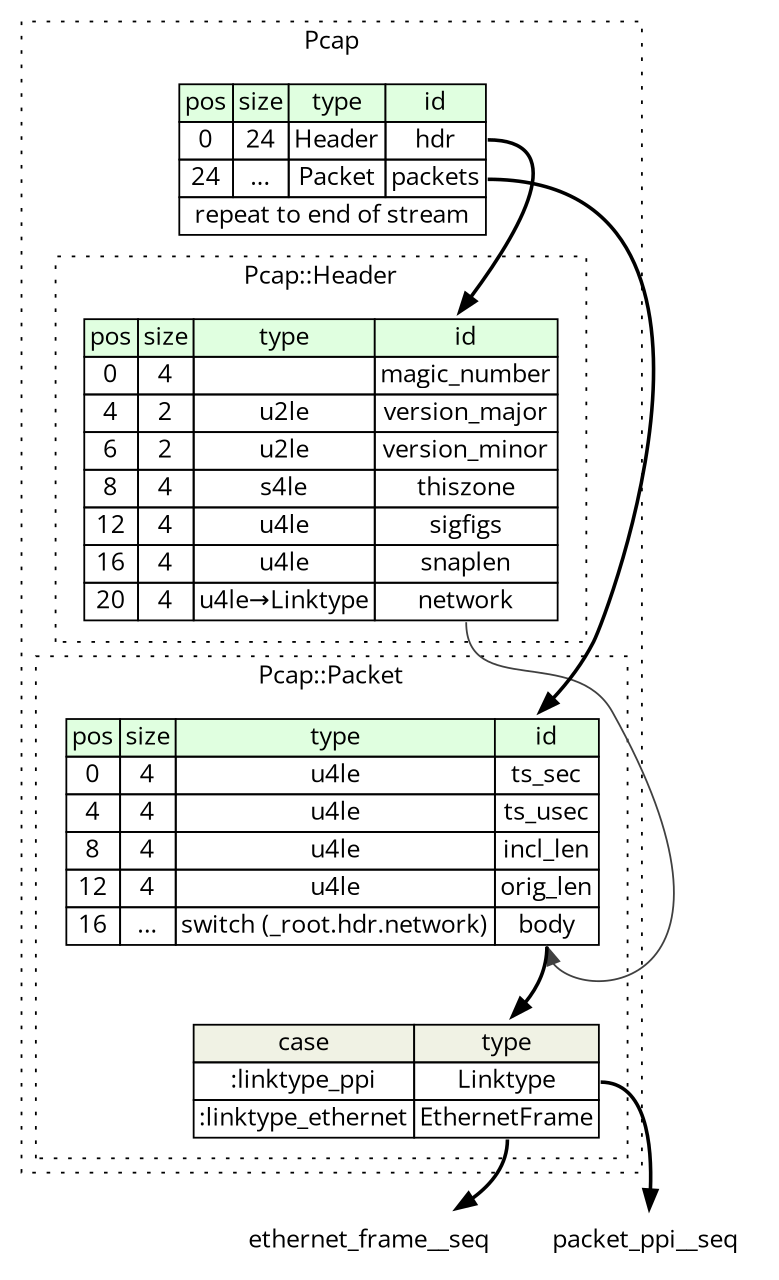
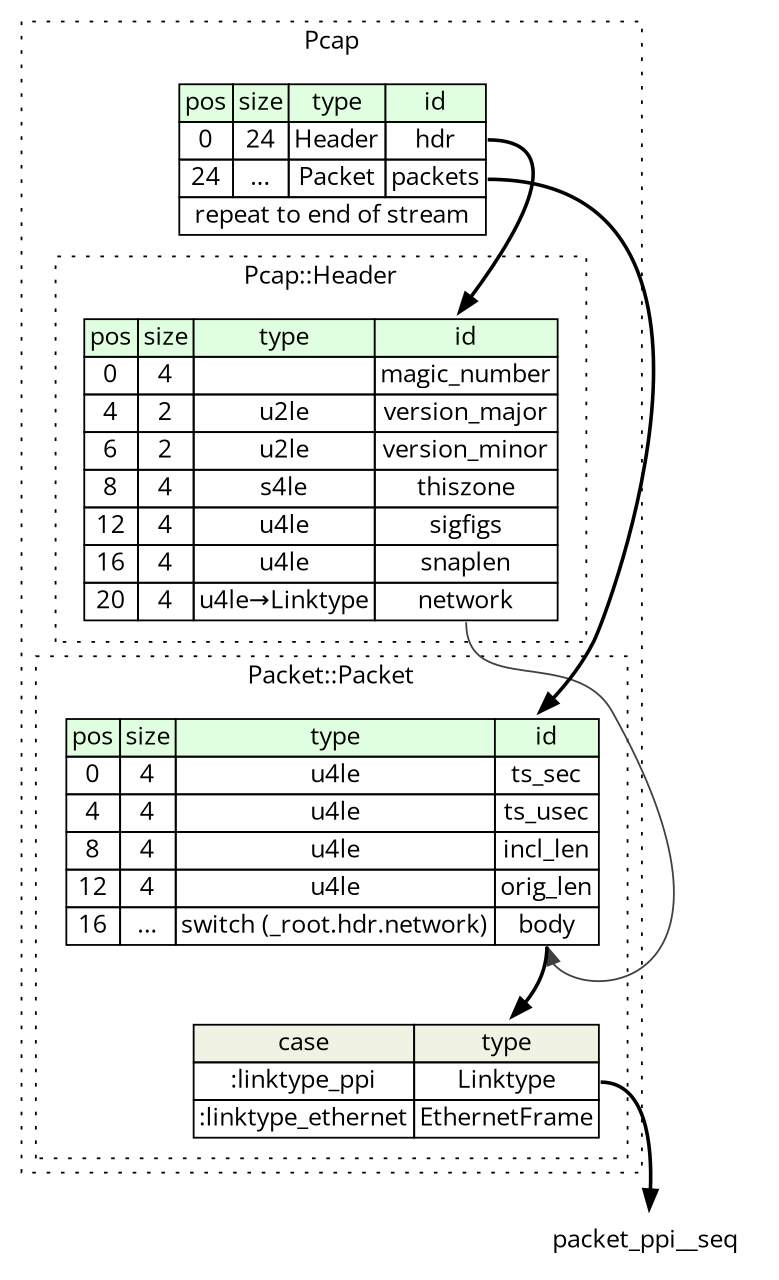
(332, 677) -> (332, 677)
(369, 1241) -> none
